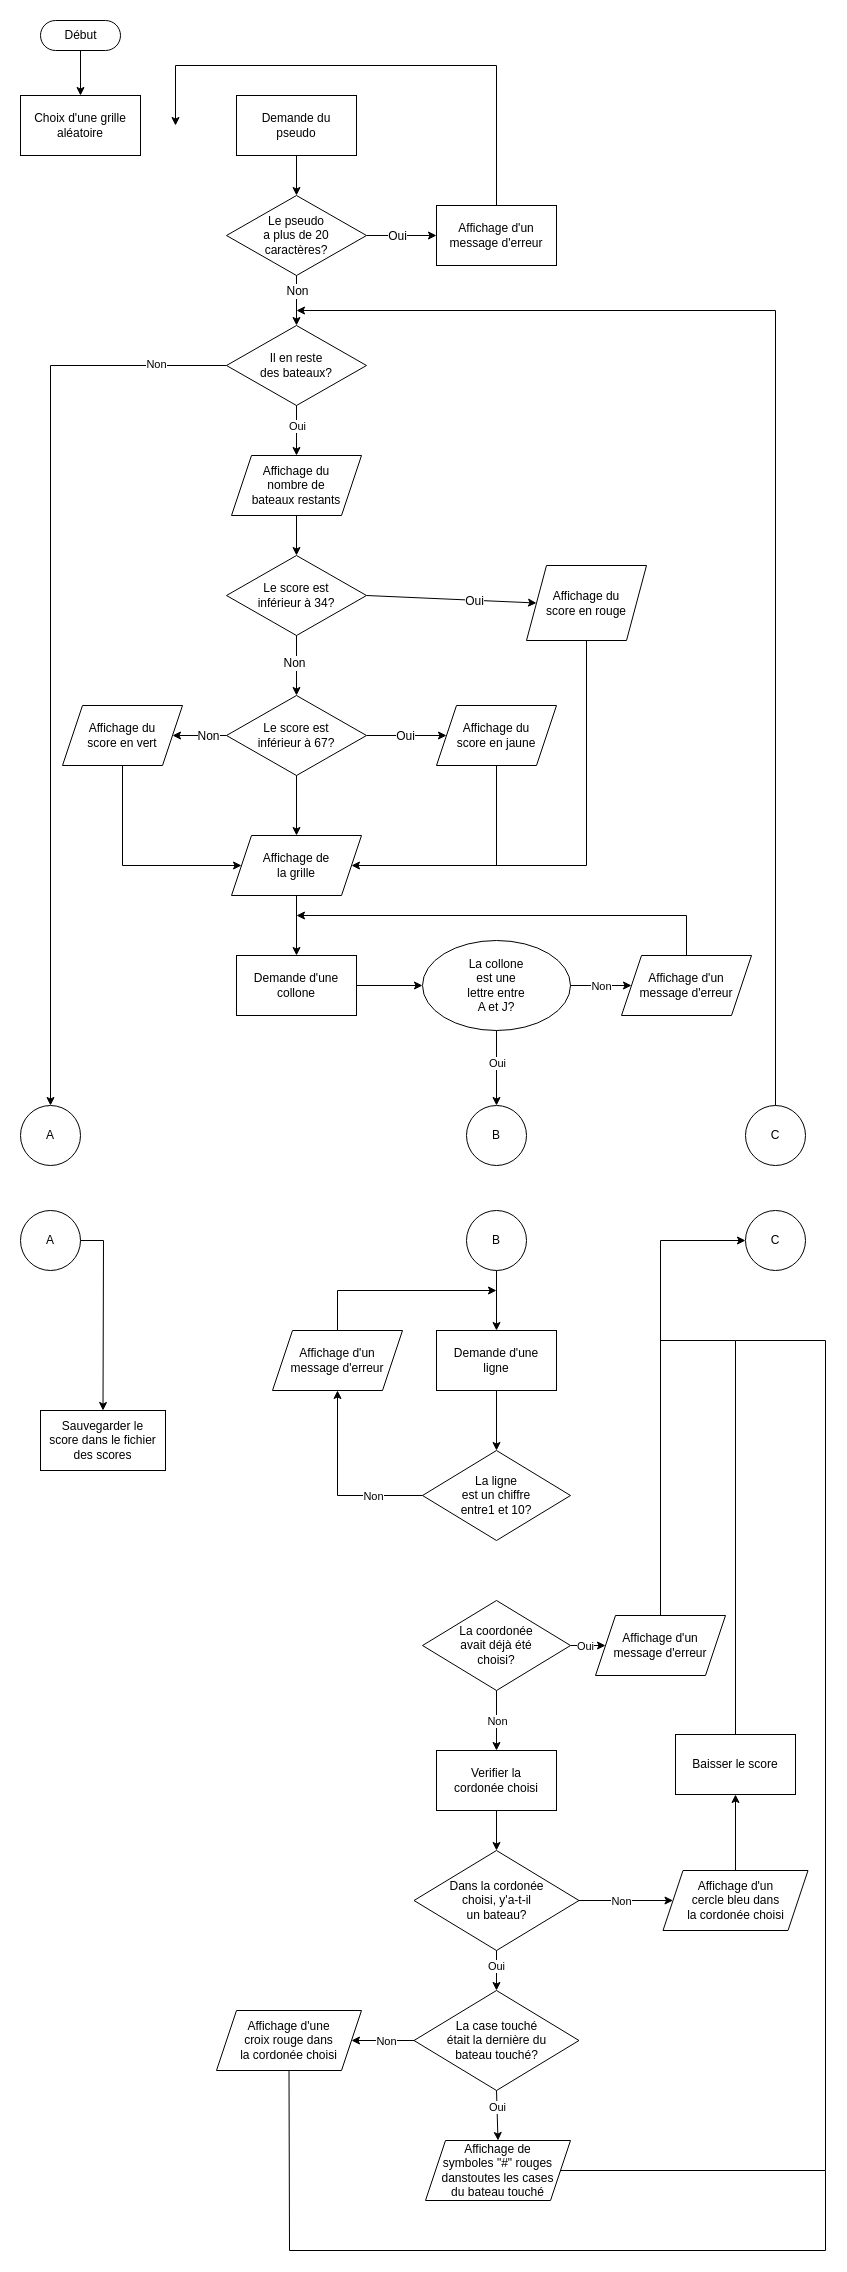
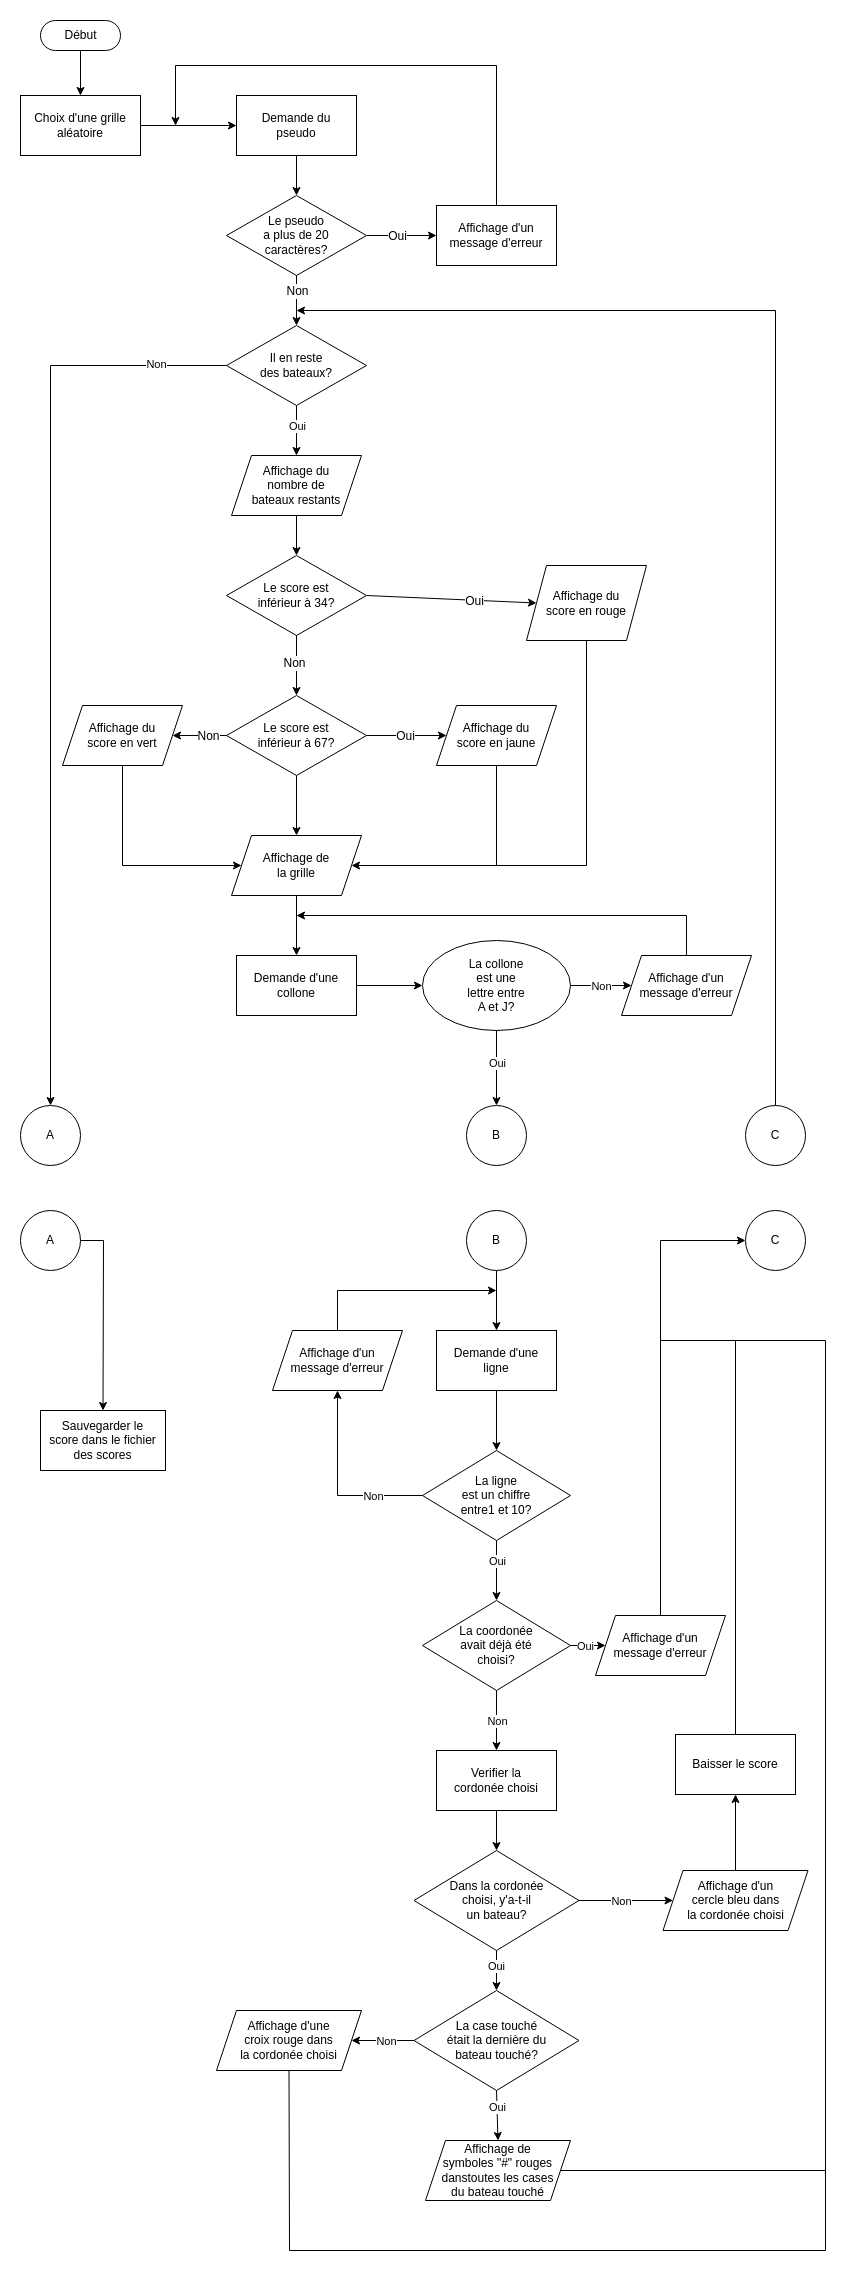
none -> (185, 126)
none -> (497, 1567)
